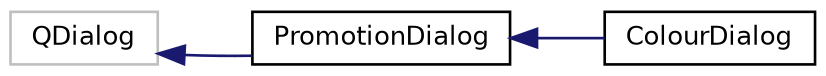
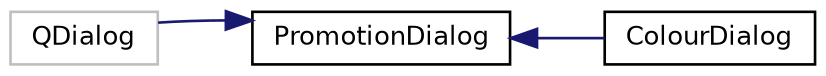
(218, 56) -> (192, 21)
